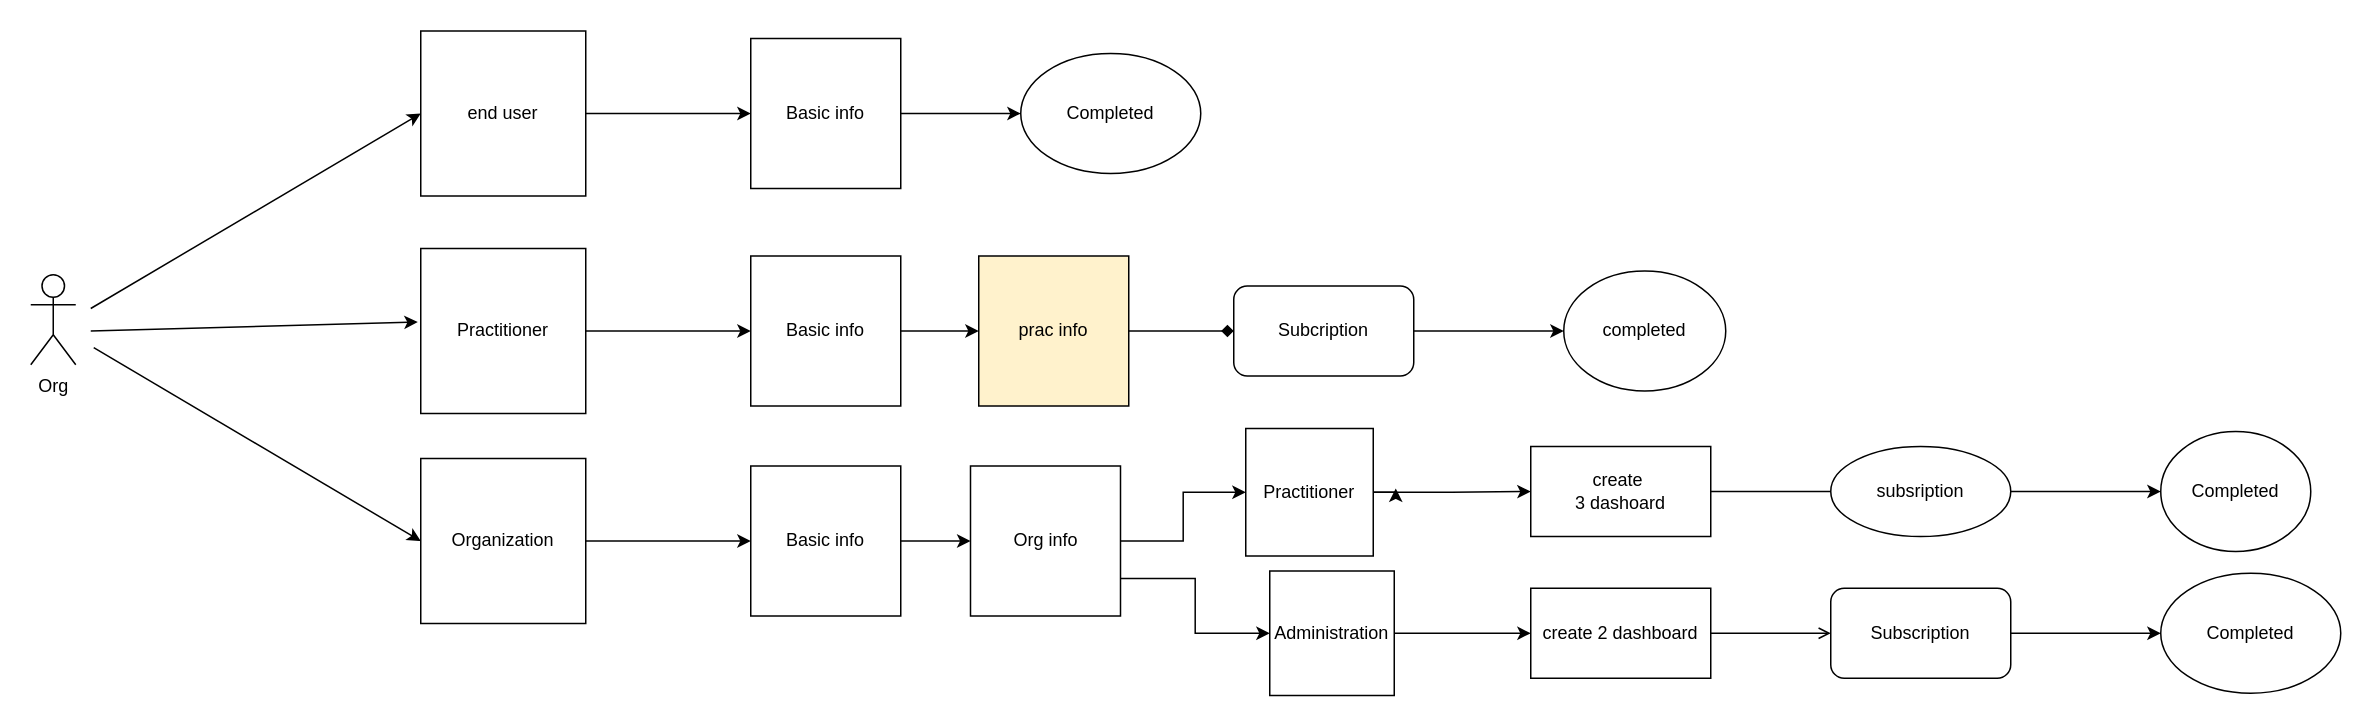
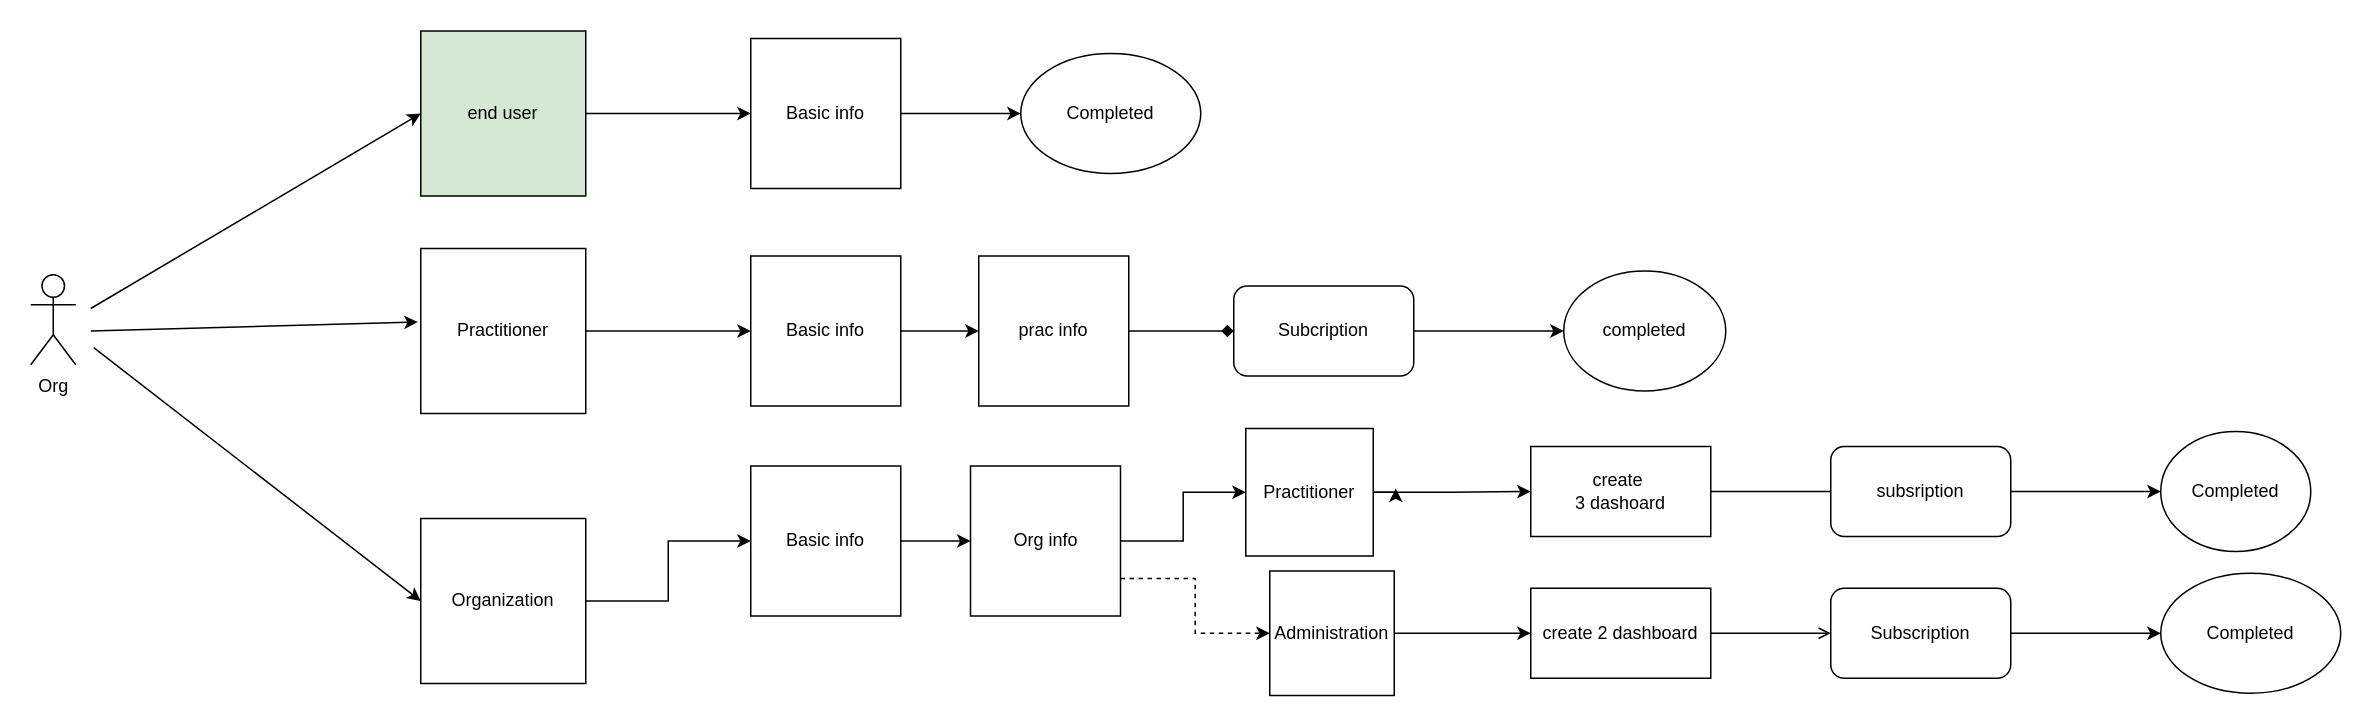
(503, 113) -> (503, 113)
(1054, 331) -> (1054, 331)
(1921, 491) -> (1921, 491)
(503, 541) -> (503, 601)
(1195, 600) -> (1195, 600)
